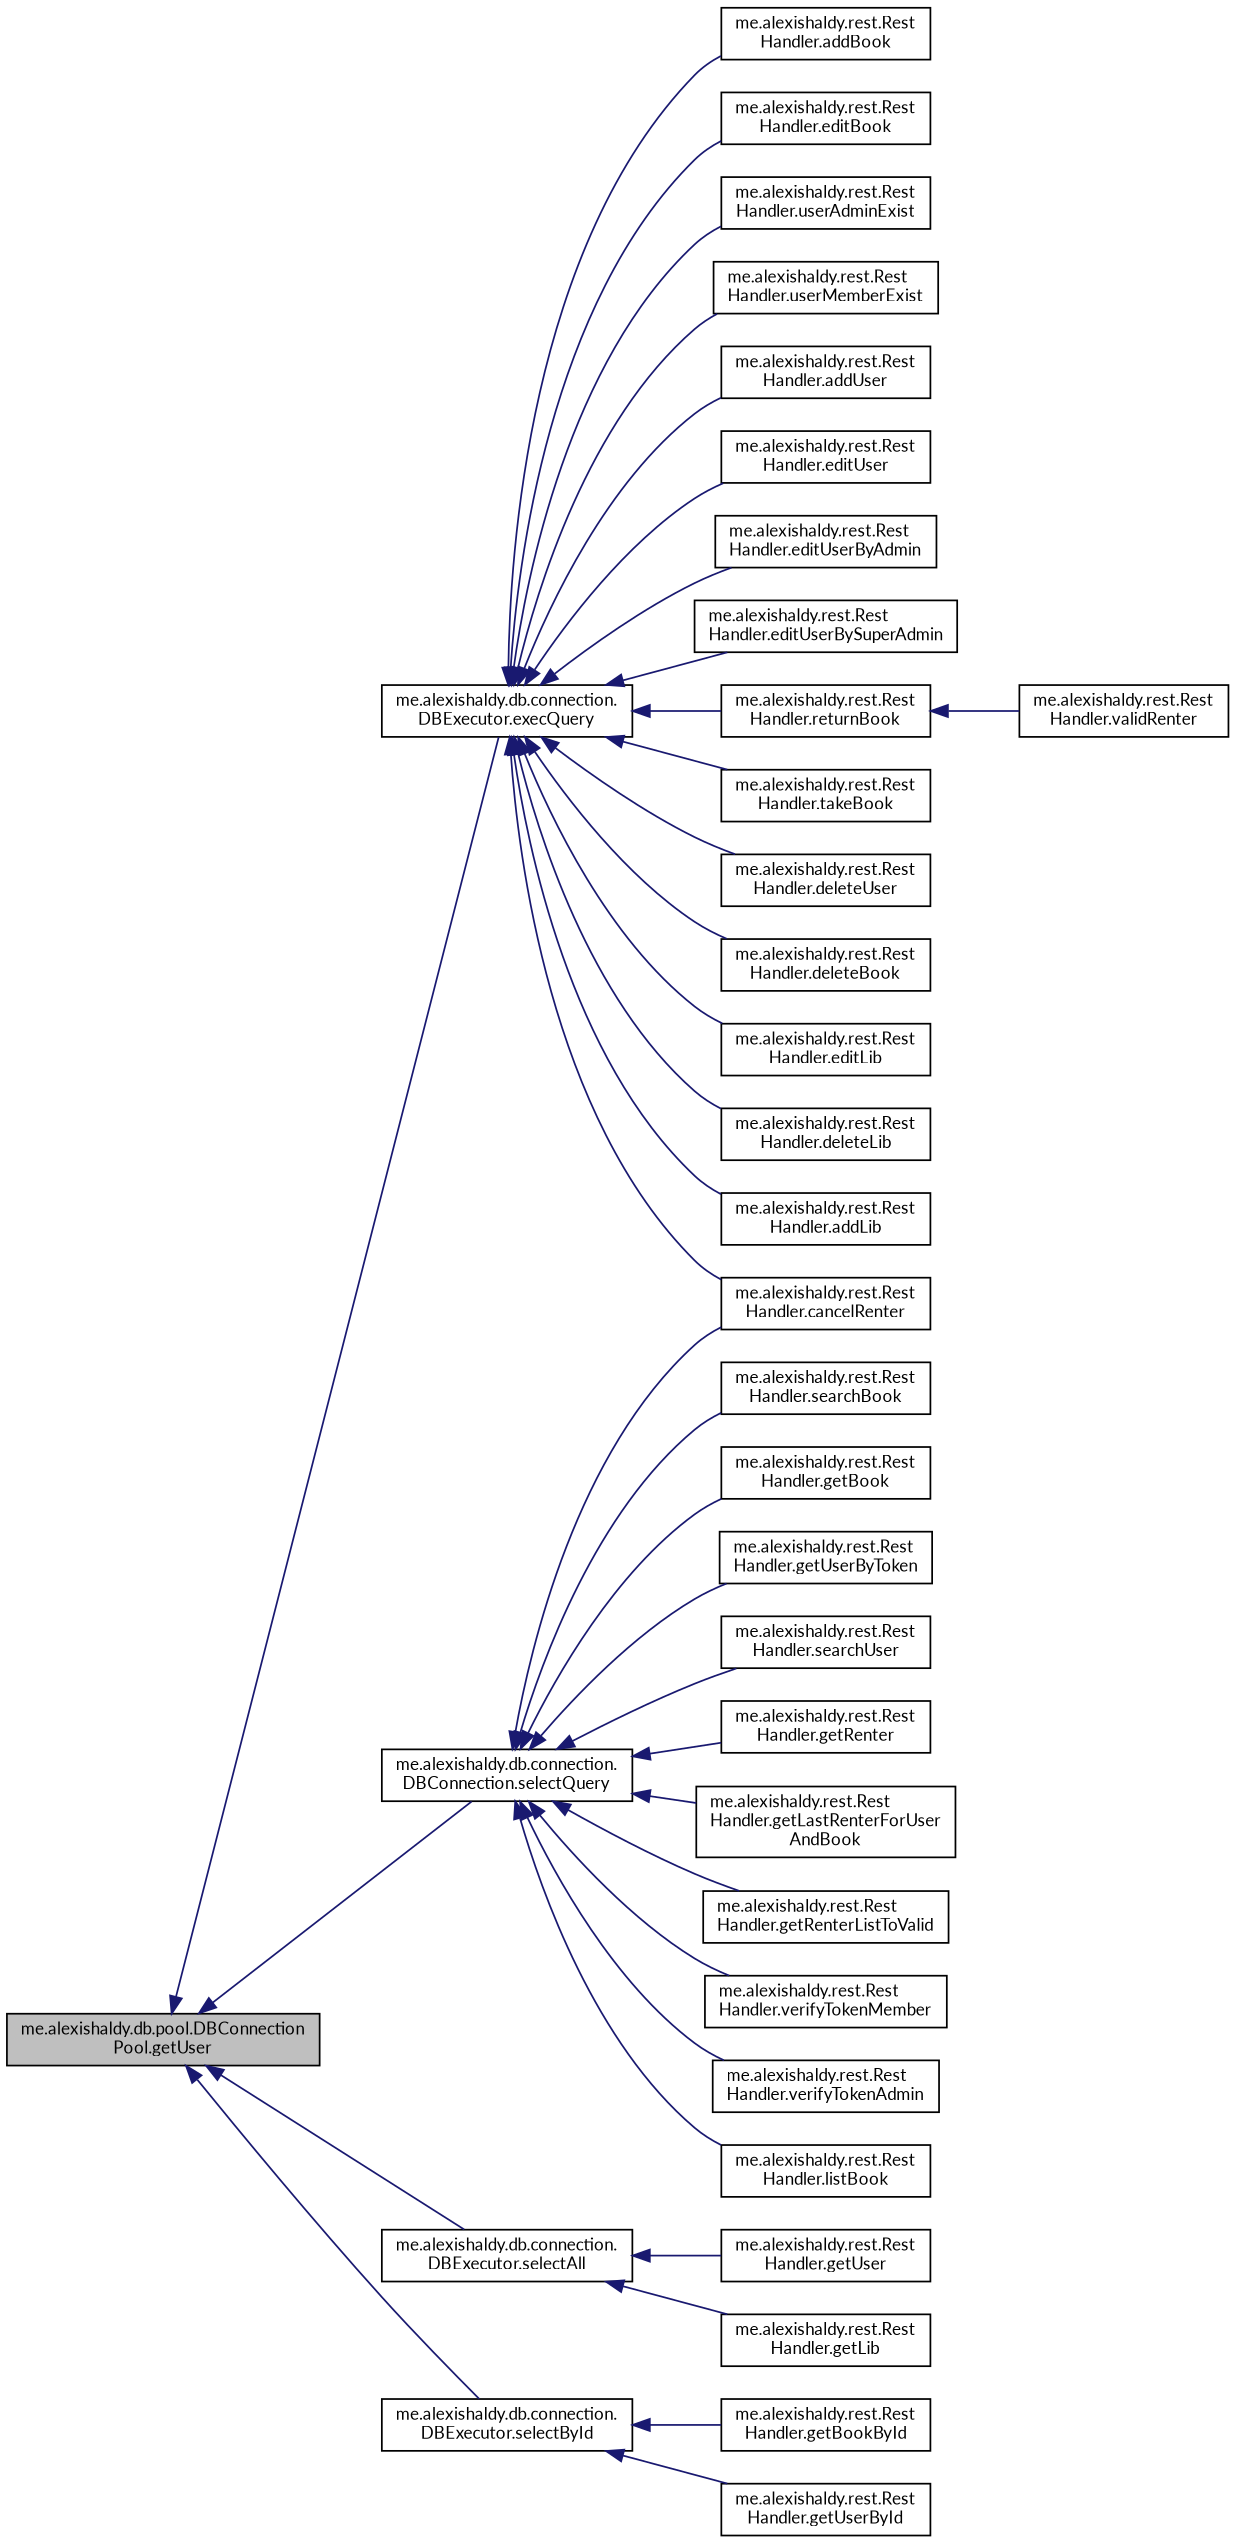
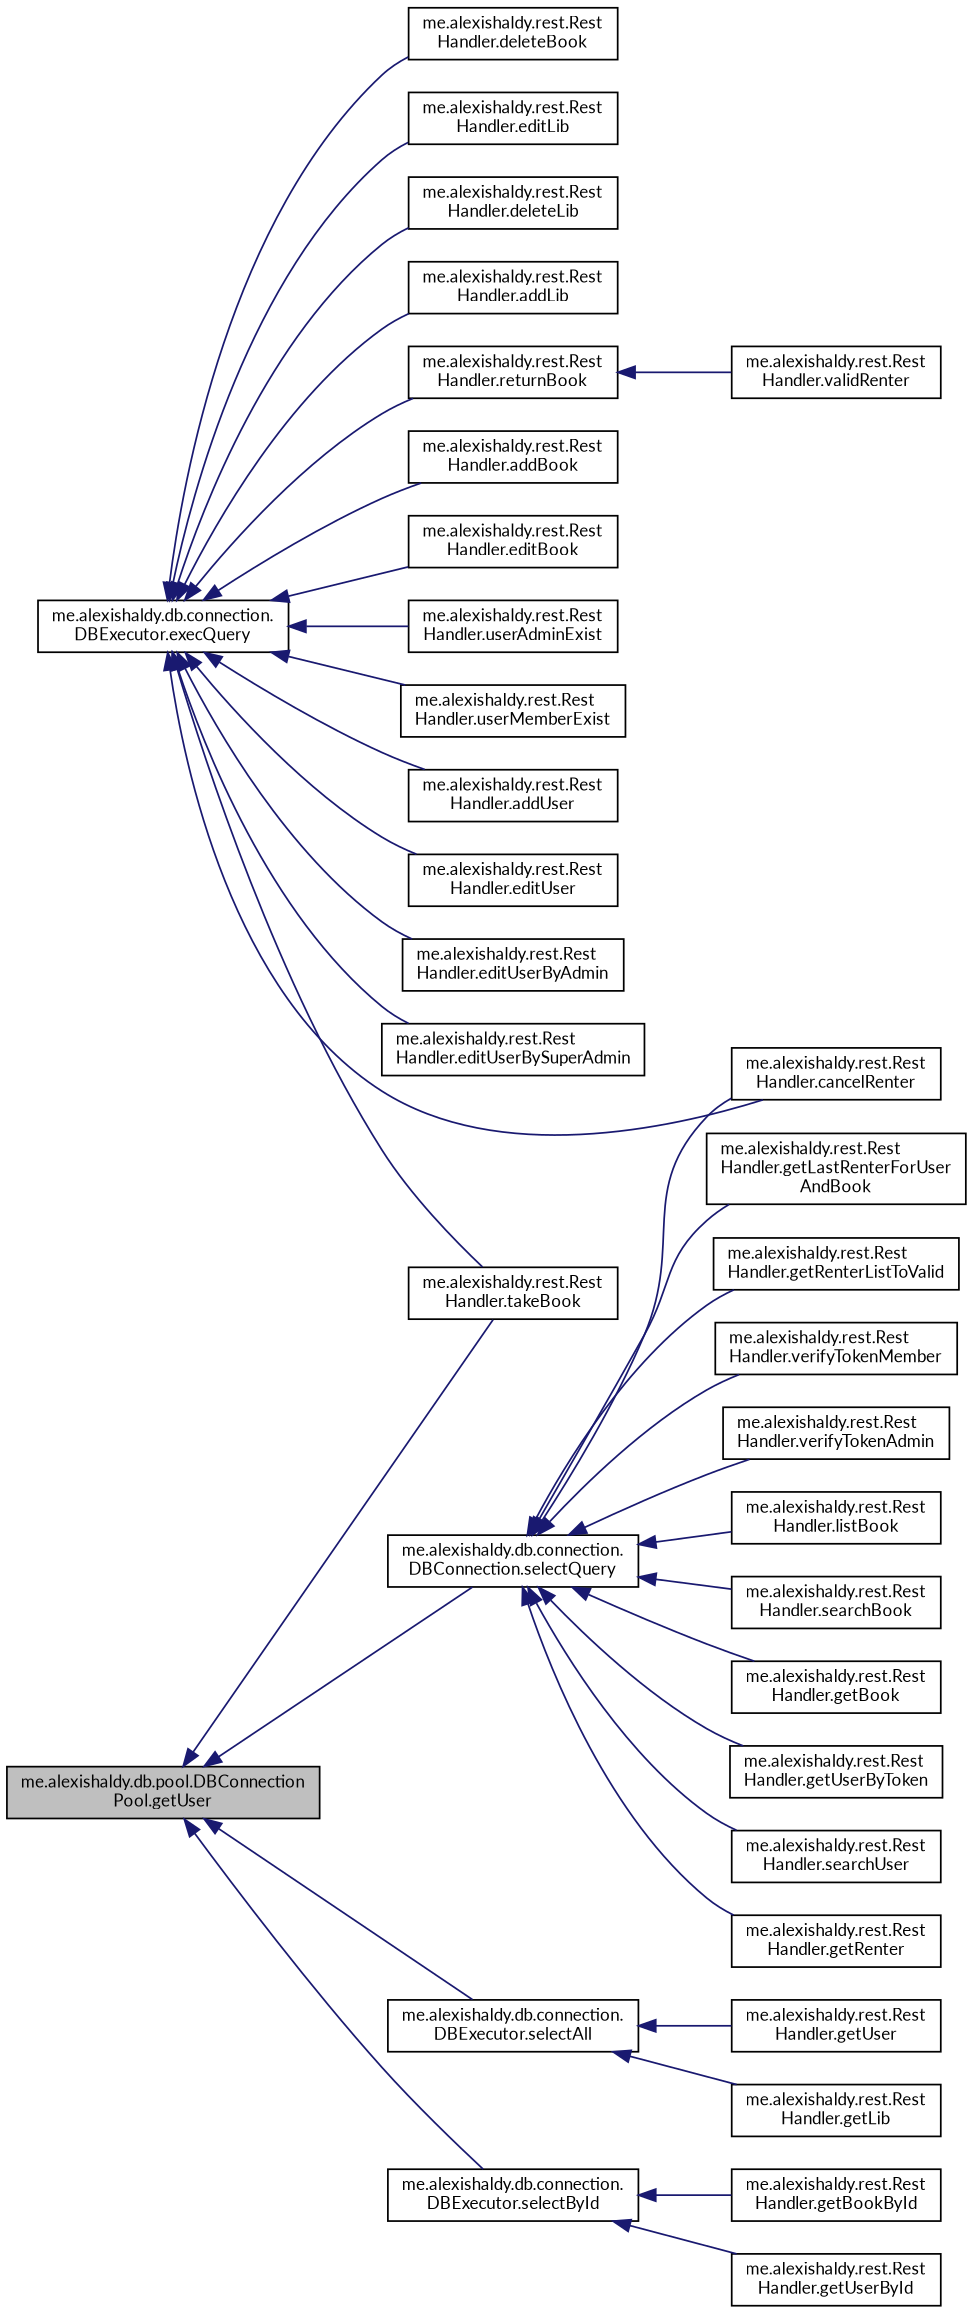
(826, 880) -> none
(337, 1367) -> (343, 1536)
